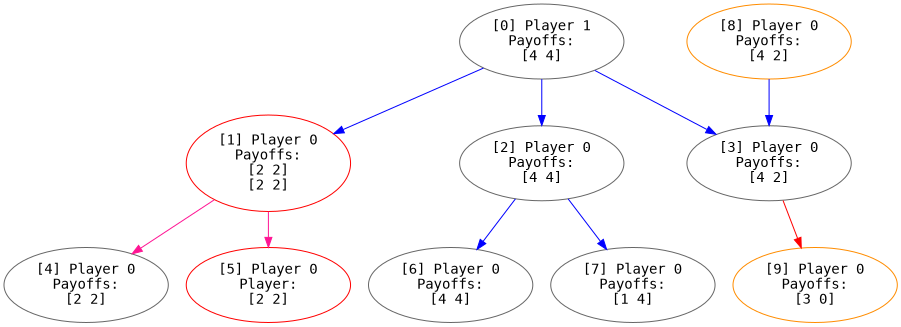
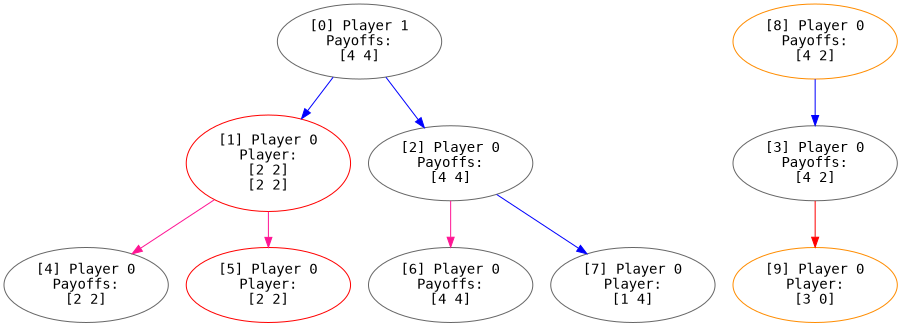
(651, 100) -> none
(268, 163) -> (268, 163)
(499, 220) -> (451, 219)
(633, 285) -> (633, 285)
(815, 285) -> (815, 285)
